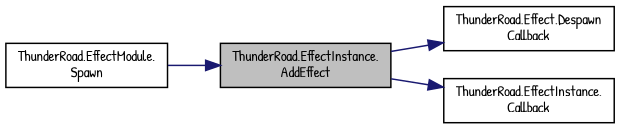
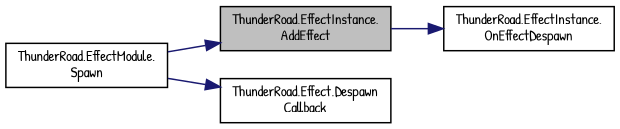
(410, 48) -> (187, 81)
(529, 101) -> (529, 29)
